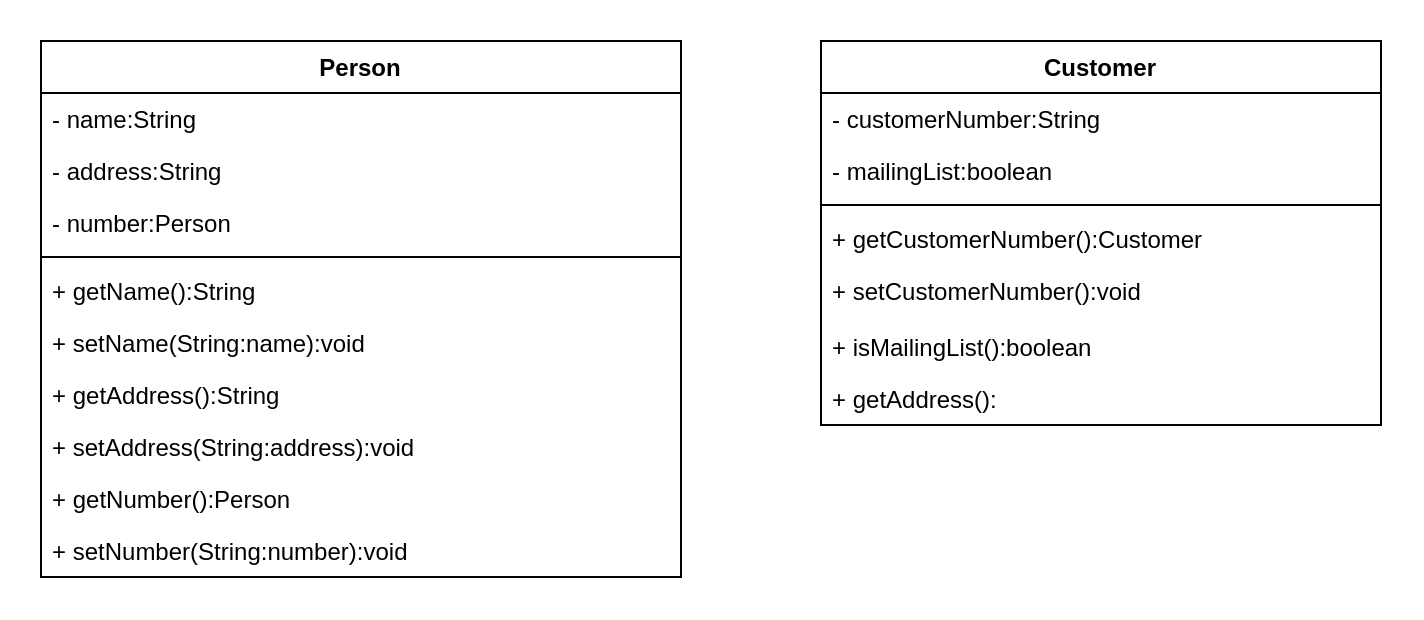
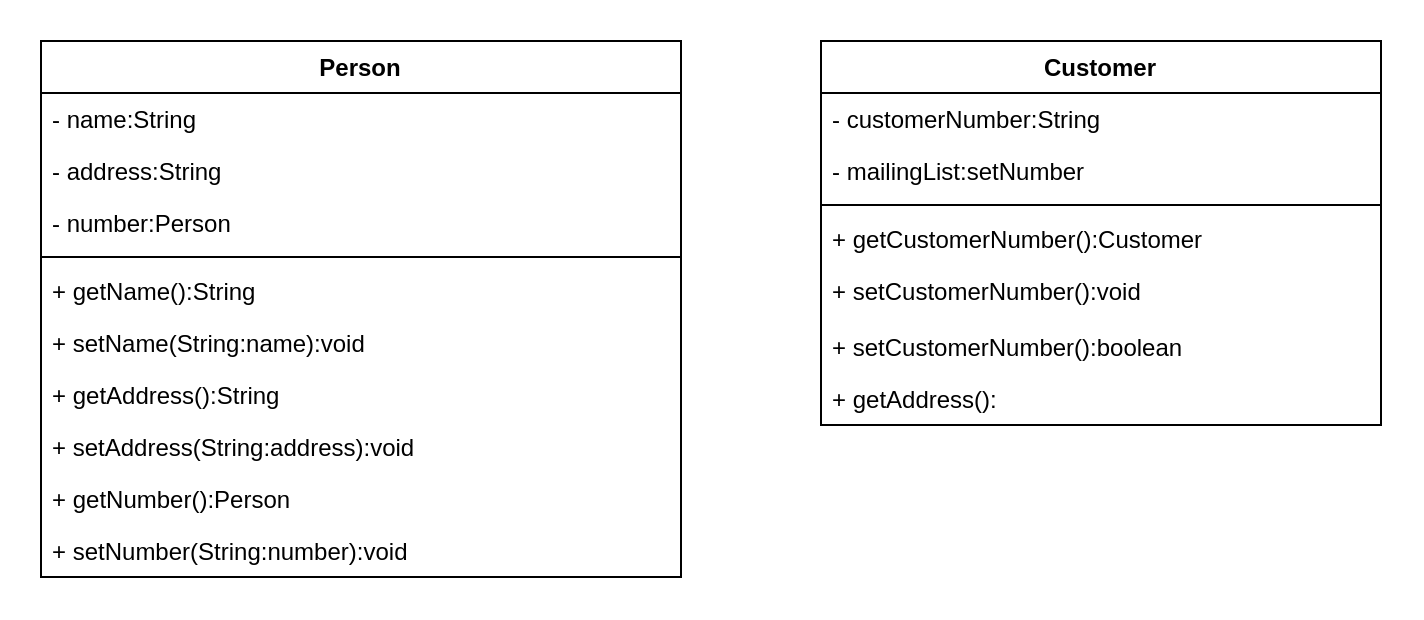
(951, 172) -> (968, 172)
(975, 348) -> (1018, 348)
